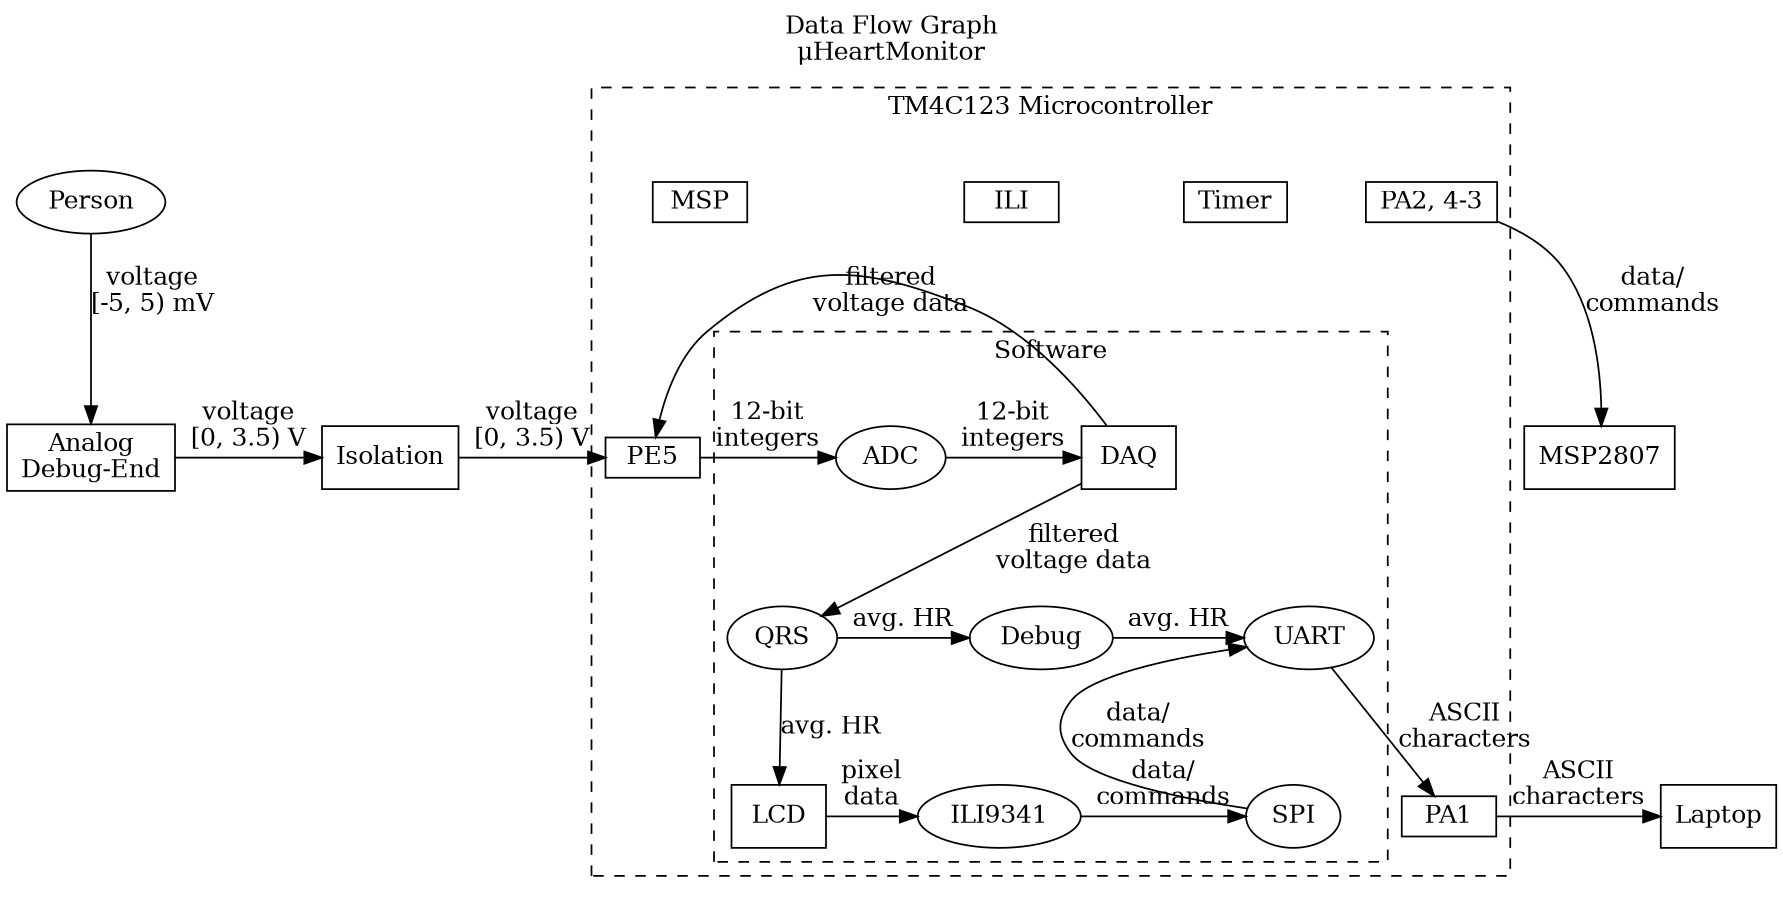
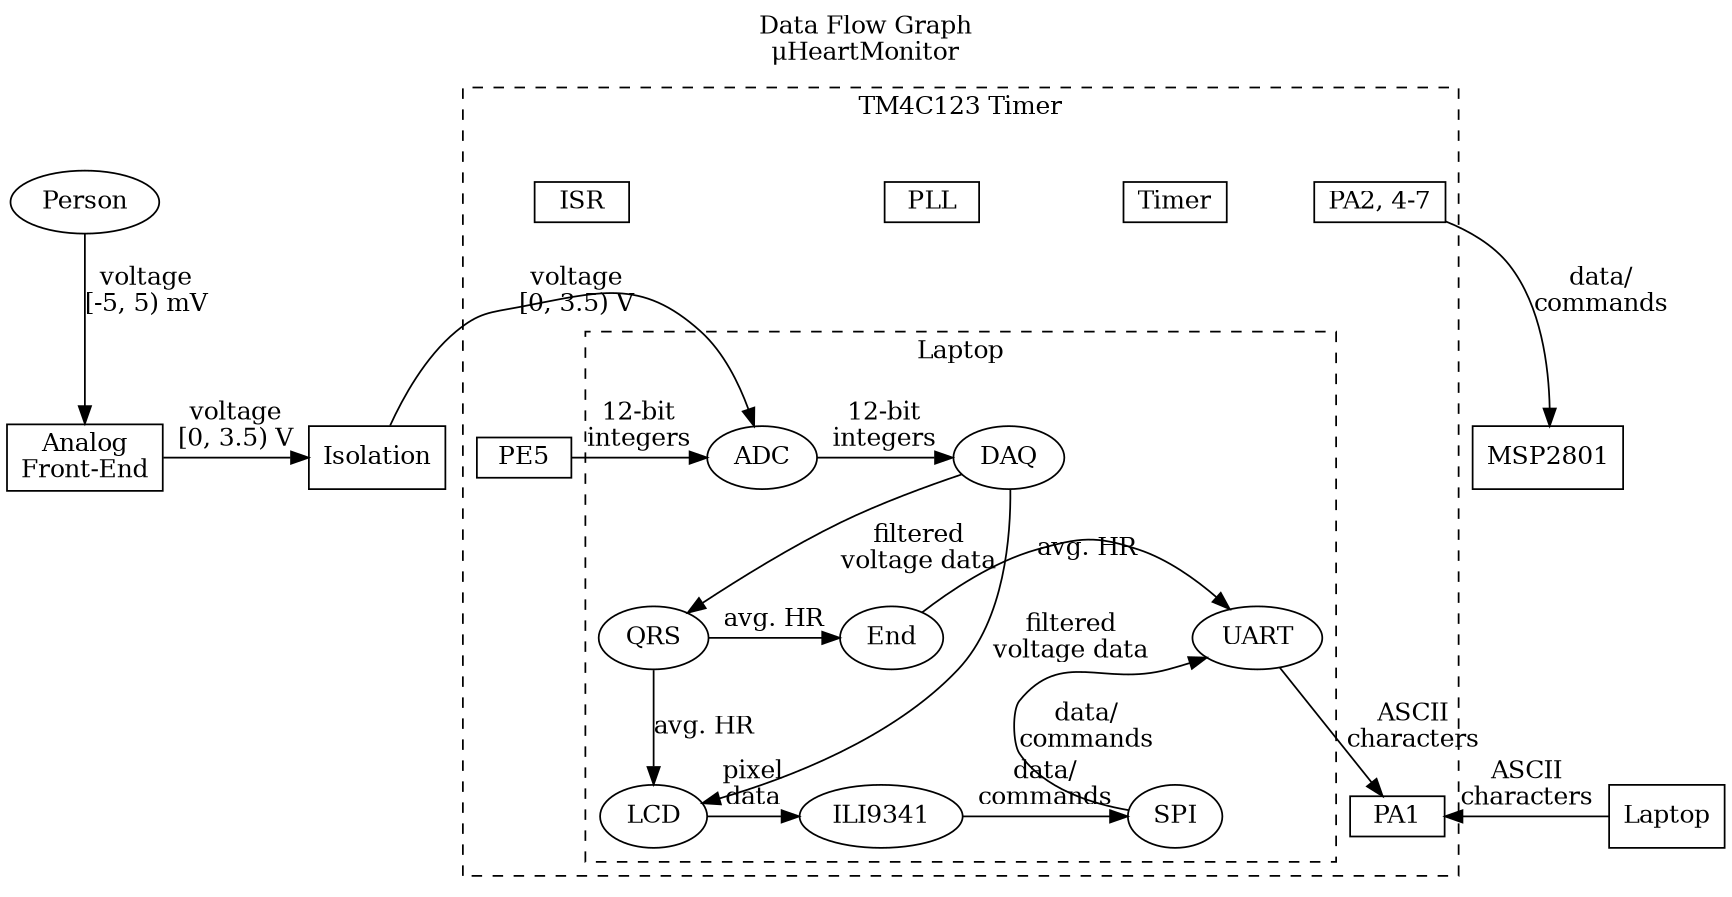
(1051, 108) -> (961, 108)
(700, 202) -> (582, 202)
(1012, 202) -> (932, 202)
(1432, 202) -> (1380, 202)
(874, 278) -> (928, 697)
(1051, 352) -> (961, 352)
(91, 458) -> (85, 458)
(523, 458) -> (568, 298)
(1129, 458) -> (1009, 458)
(1600, 458) -> (1548, 458)
(1041, 638) -> (892, 638)
(779, 816) -> (654, 816)
(1570, 816) -> (1536, 816)
